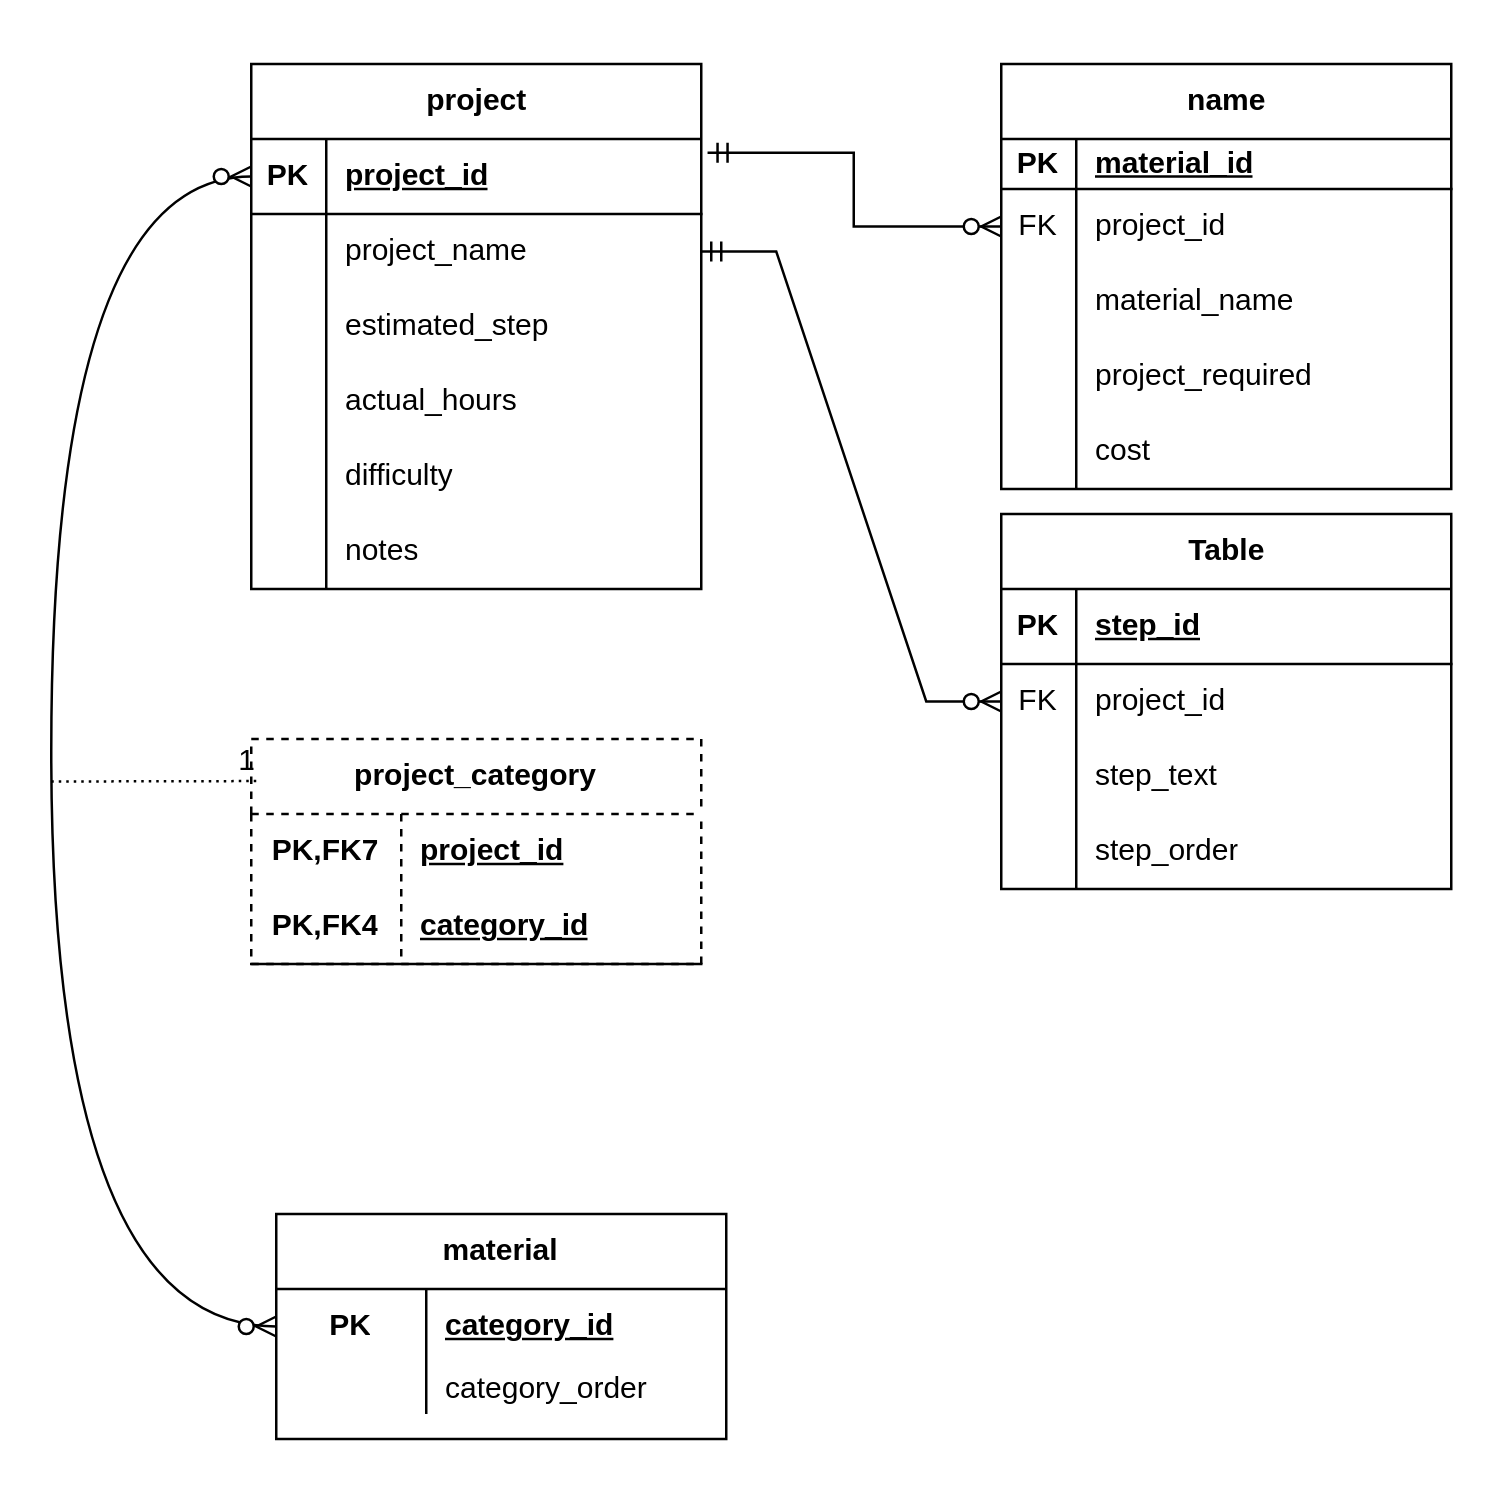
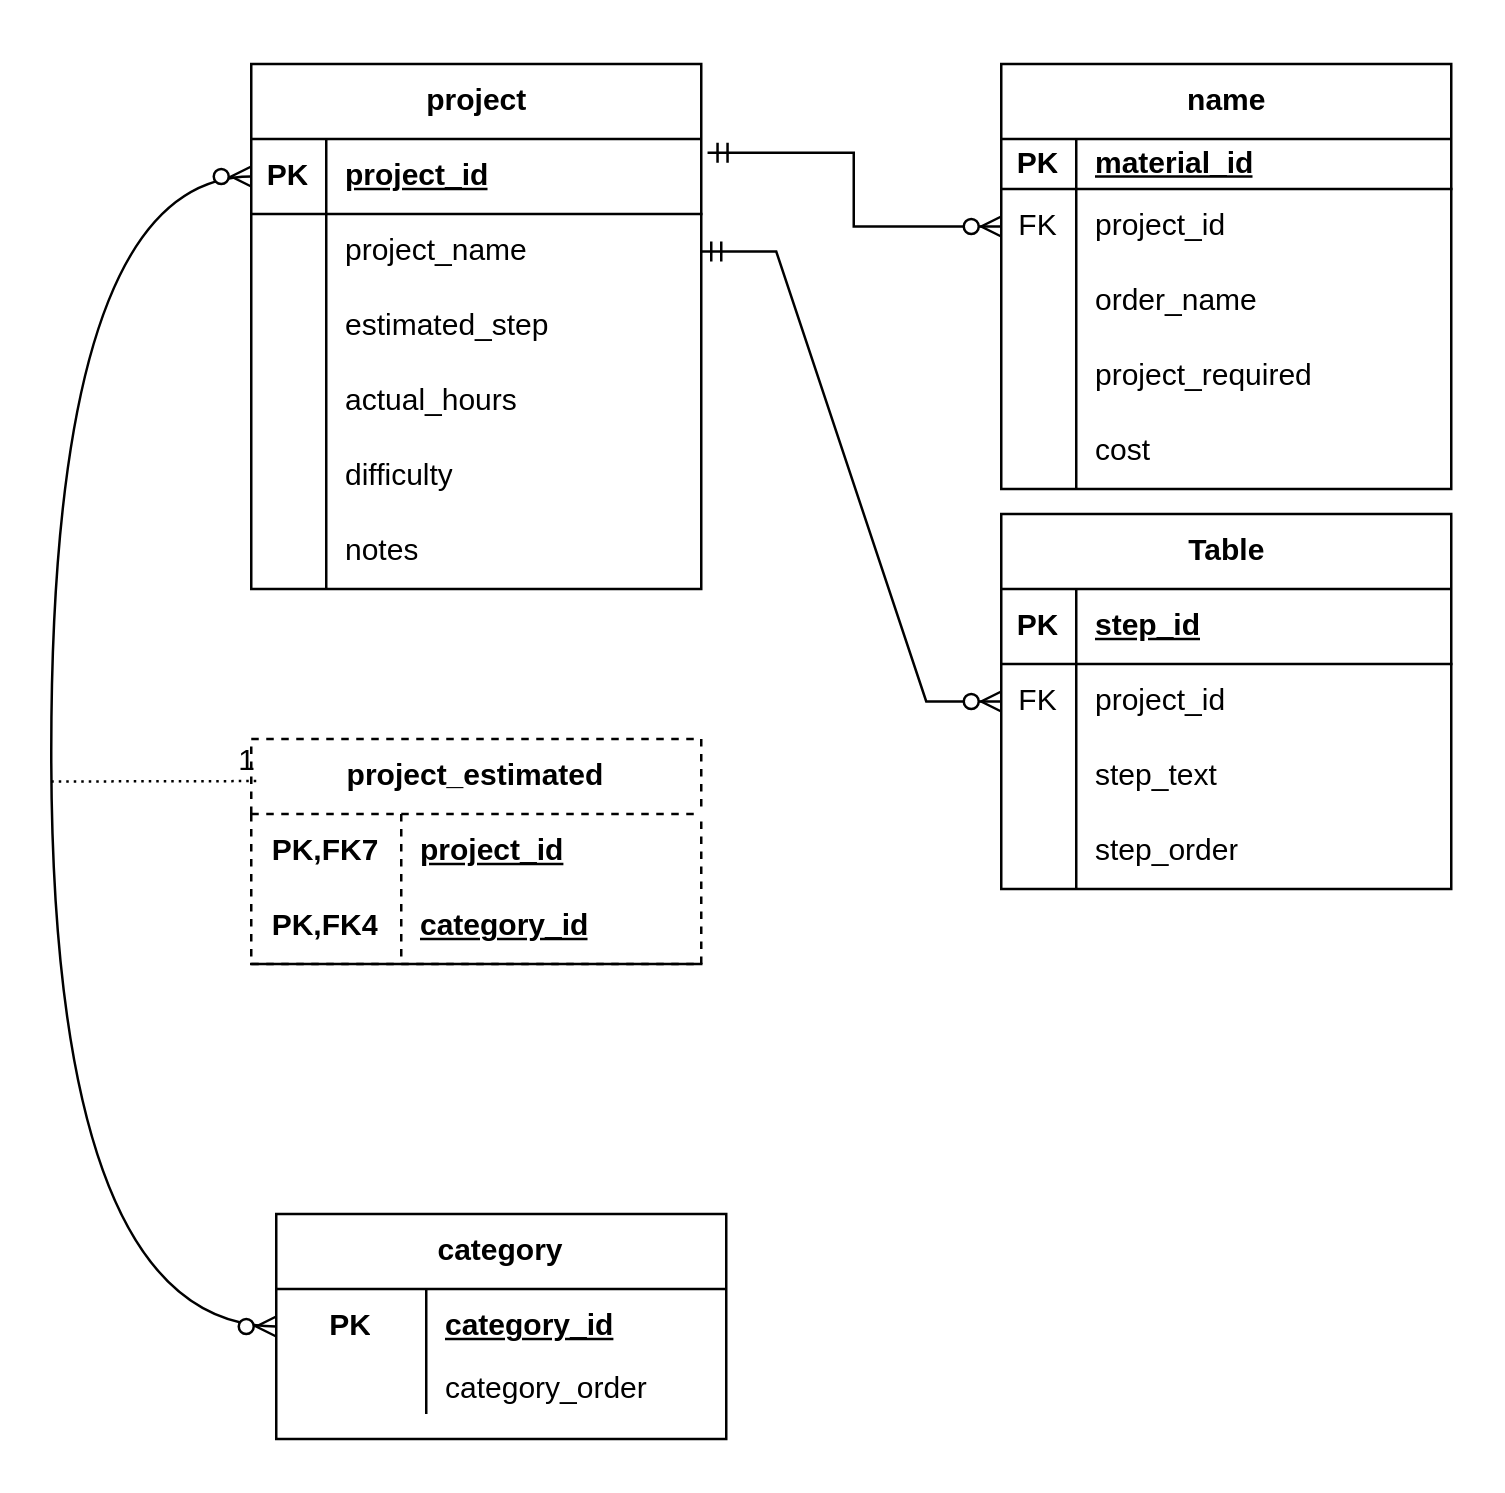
(1198, 301) -> (1180, 301)
(476, 776) -> (476, 776)
(501, 1251) -> (501, 1251)
